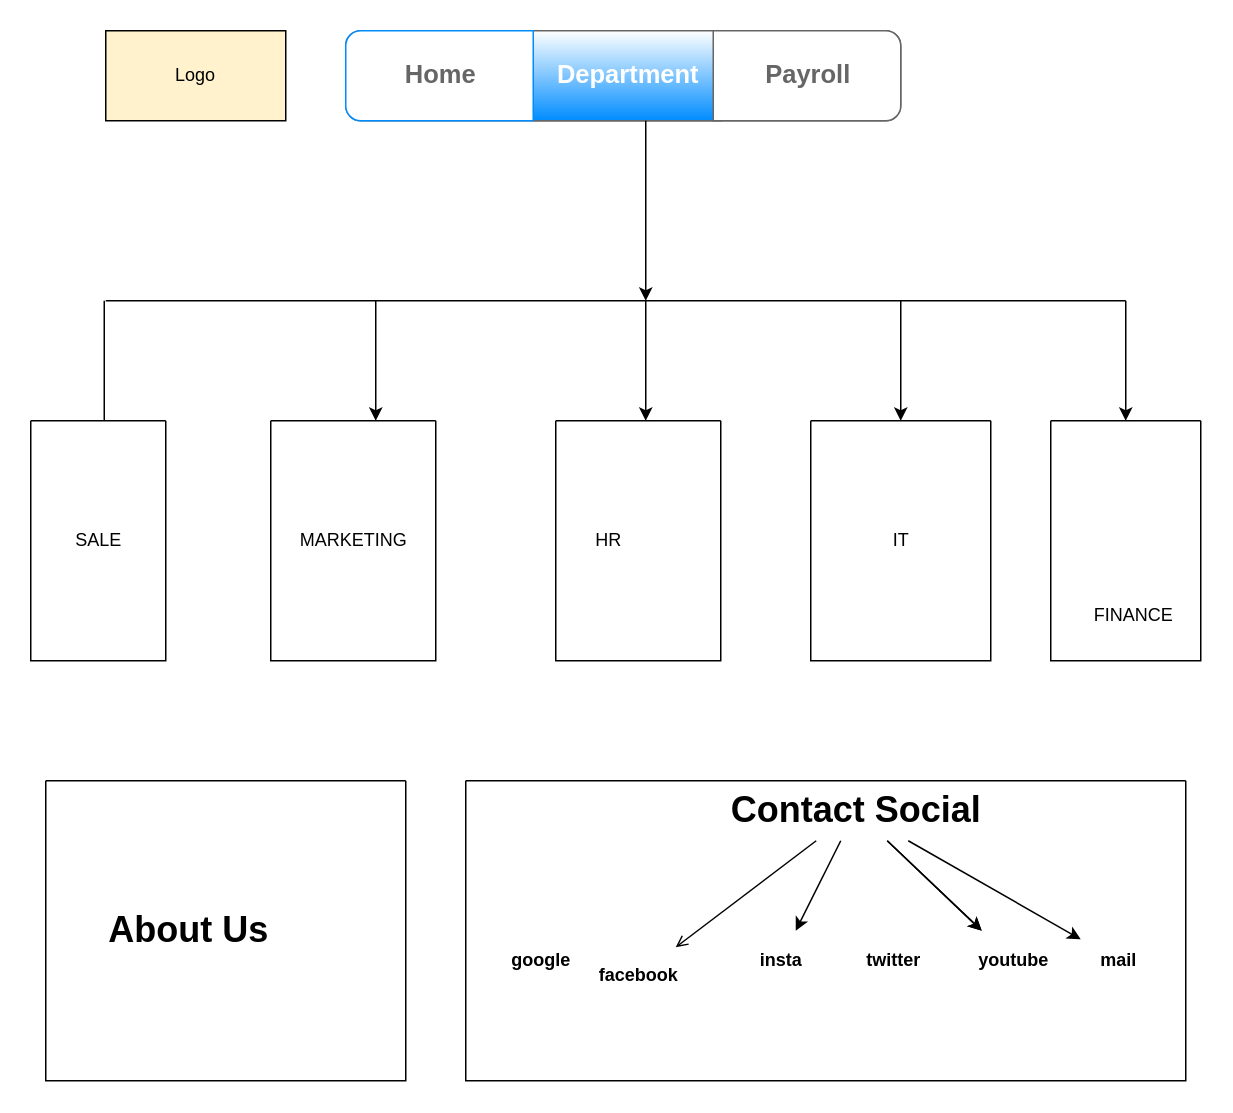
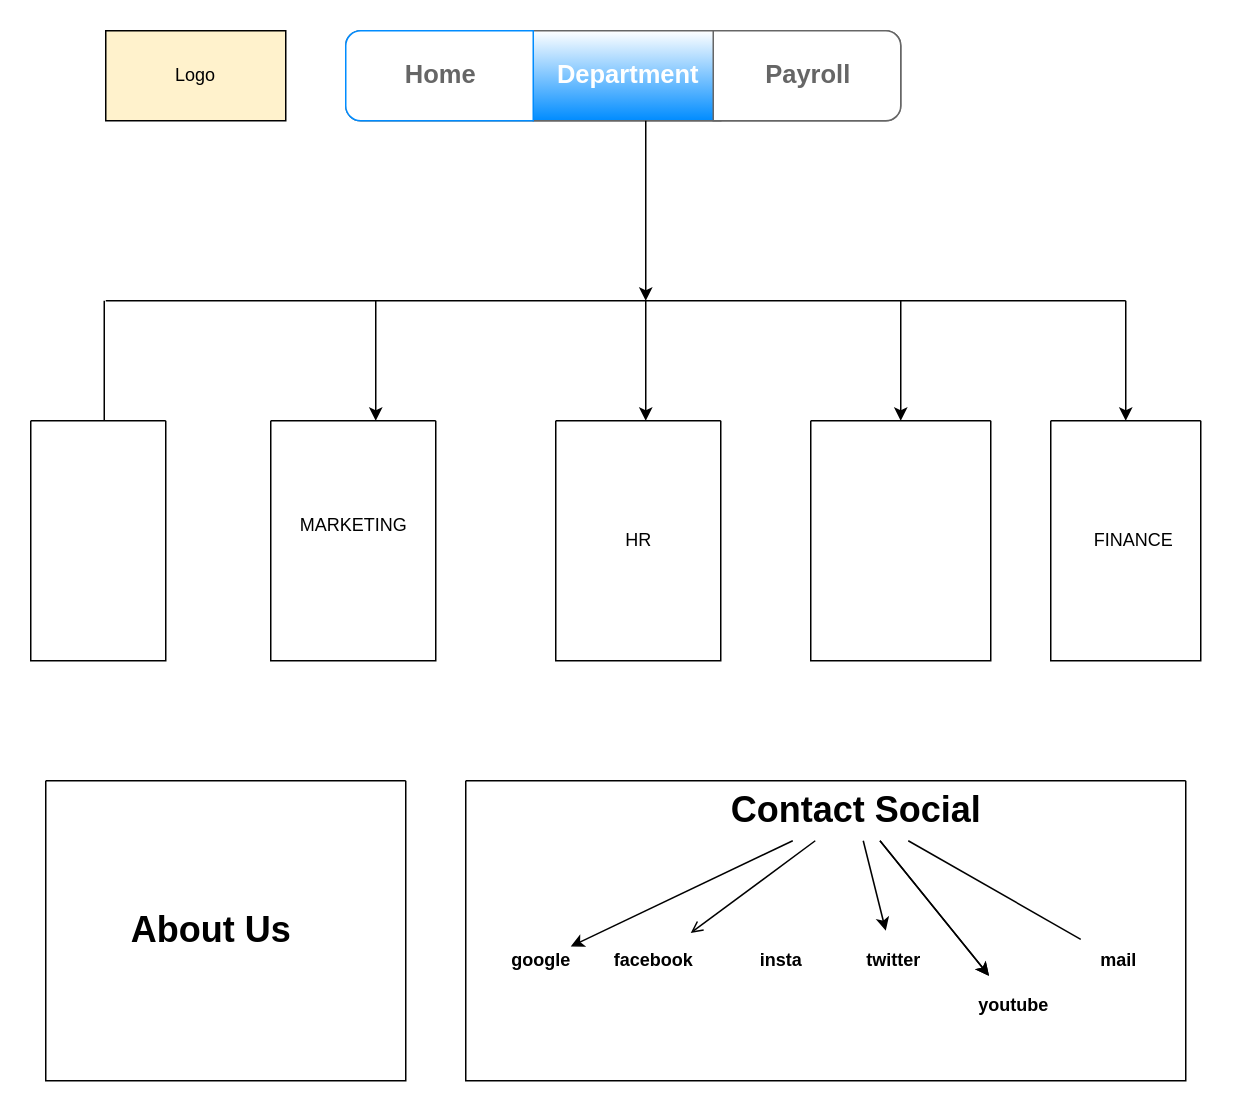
(98, 541) -> none
(353, 541) -> (353, 526)
(608, 541) -> (638, 541)
(901, 541) -> none
(1133, 616) -> (1133, 541)
(821, 881) -> none
none -> (873, 881)
none -> (686, 892)
(188, 931) -> (211, 931)
(1071, 934) -> (1074, 935)
(1013, 961) -> (1013, 1006)
(638, 976) -> (653, 961)
